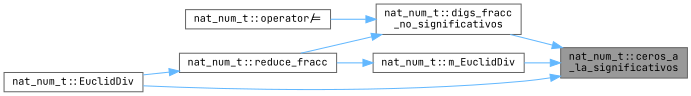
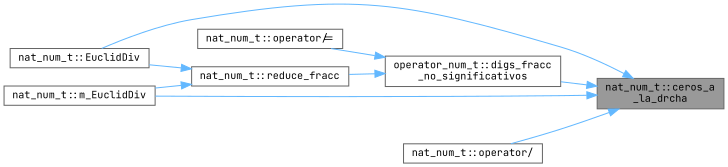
(449, 19) -> (473, 71)
(350, 63) -> (168, 87)
(624, 63) -> (661, 94)
none -> (473, 153)
